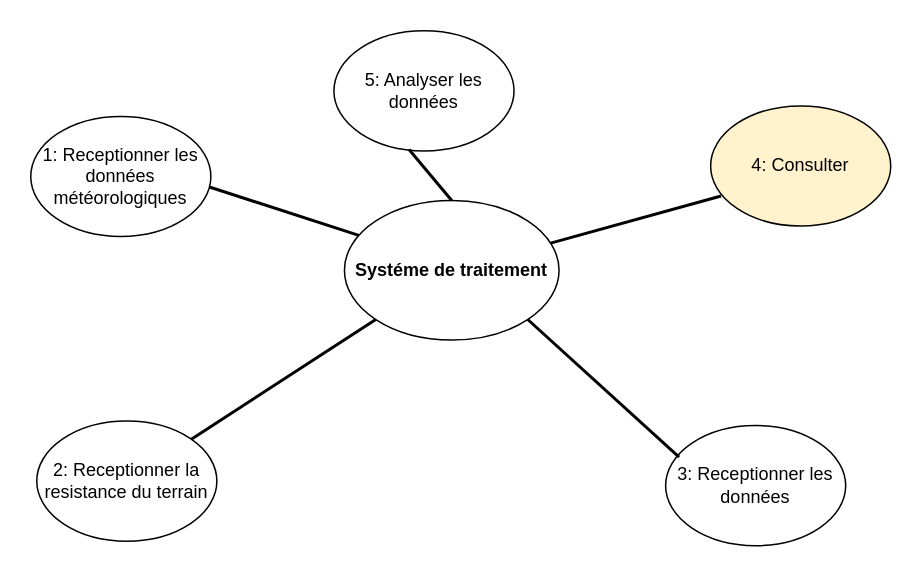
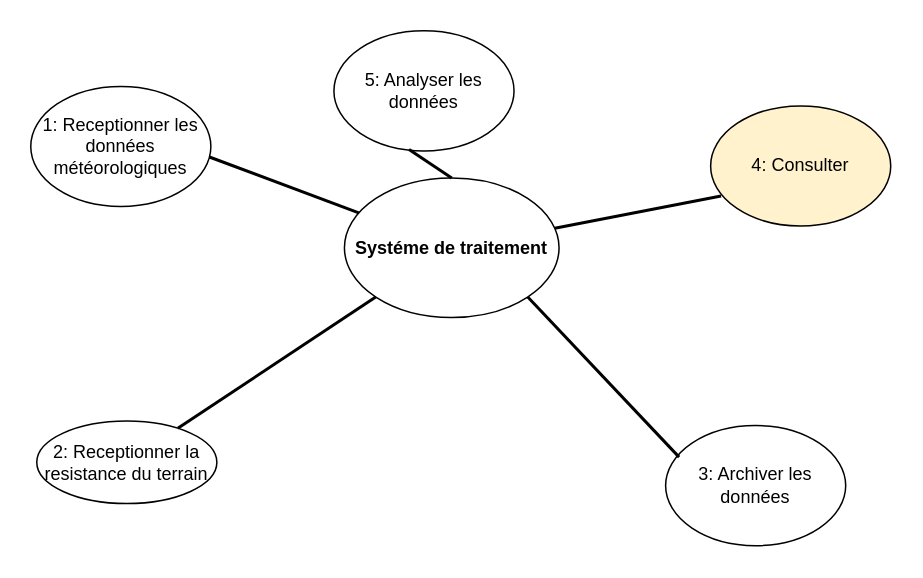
(121, 176) -> (121, 146)
(452, 270) -> (452, 248)
(127, 481) -> (127, 462)
(755, 485) -> (755, 485)
